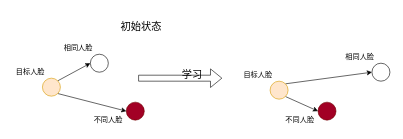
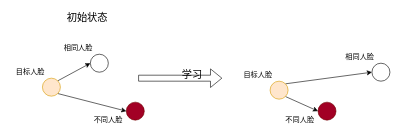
(141, 27) -> (87, 18)
